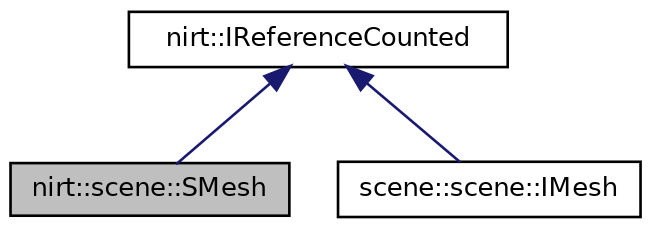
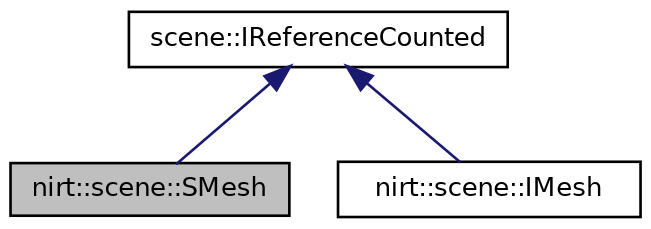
(318, 39) -> (318, 39)
(489, 189) -> (489, 189)
